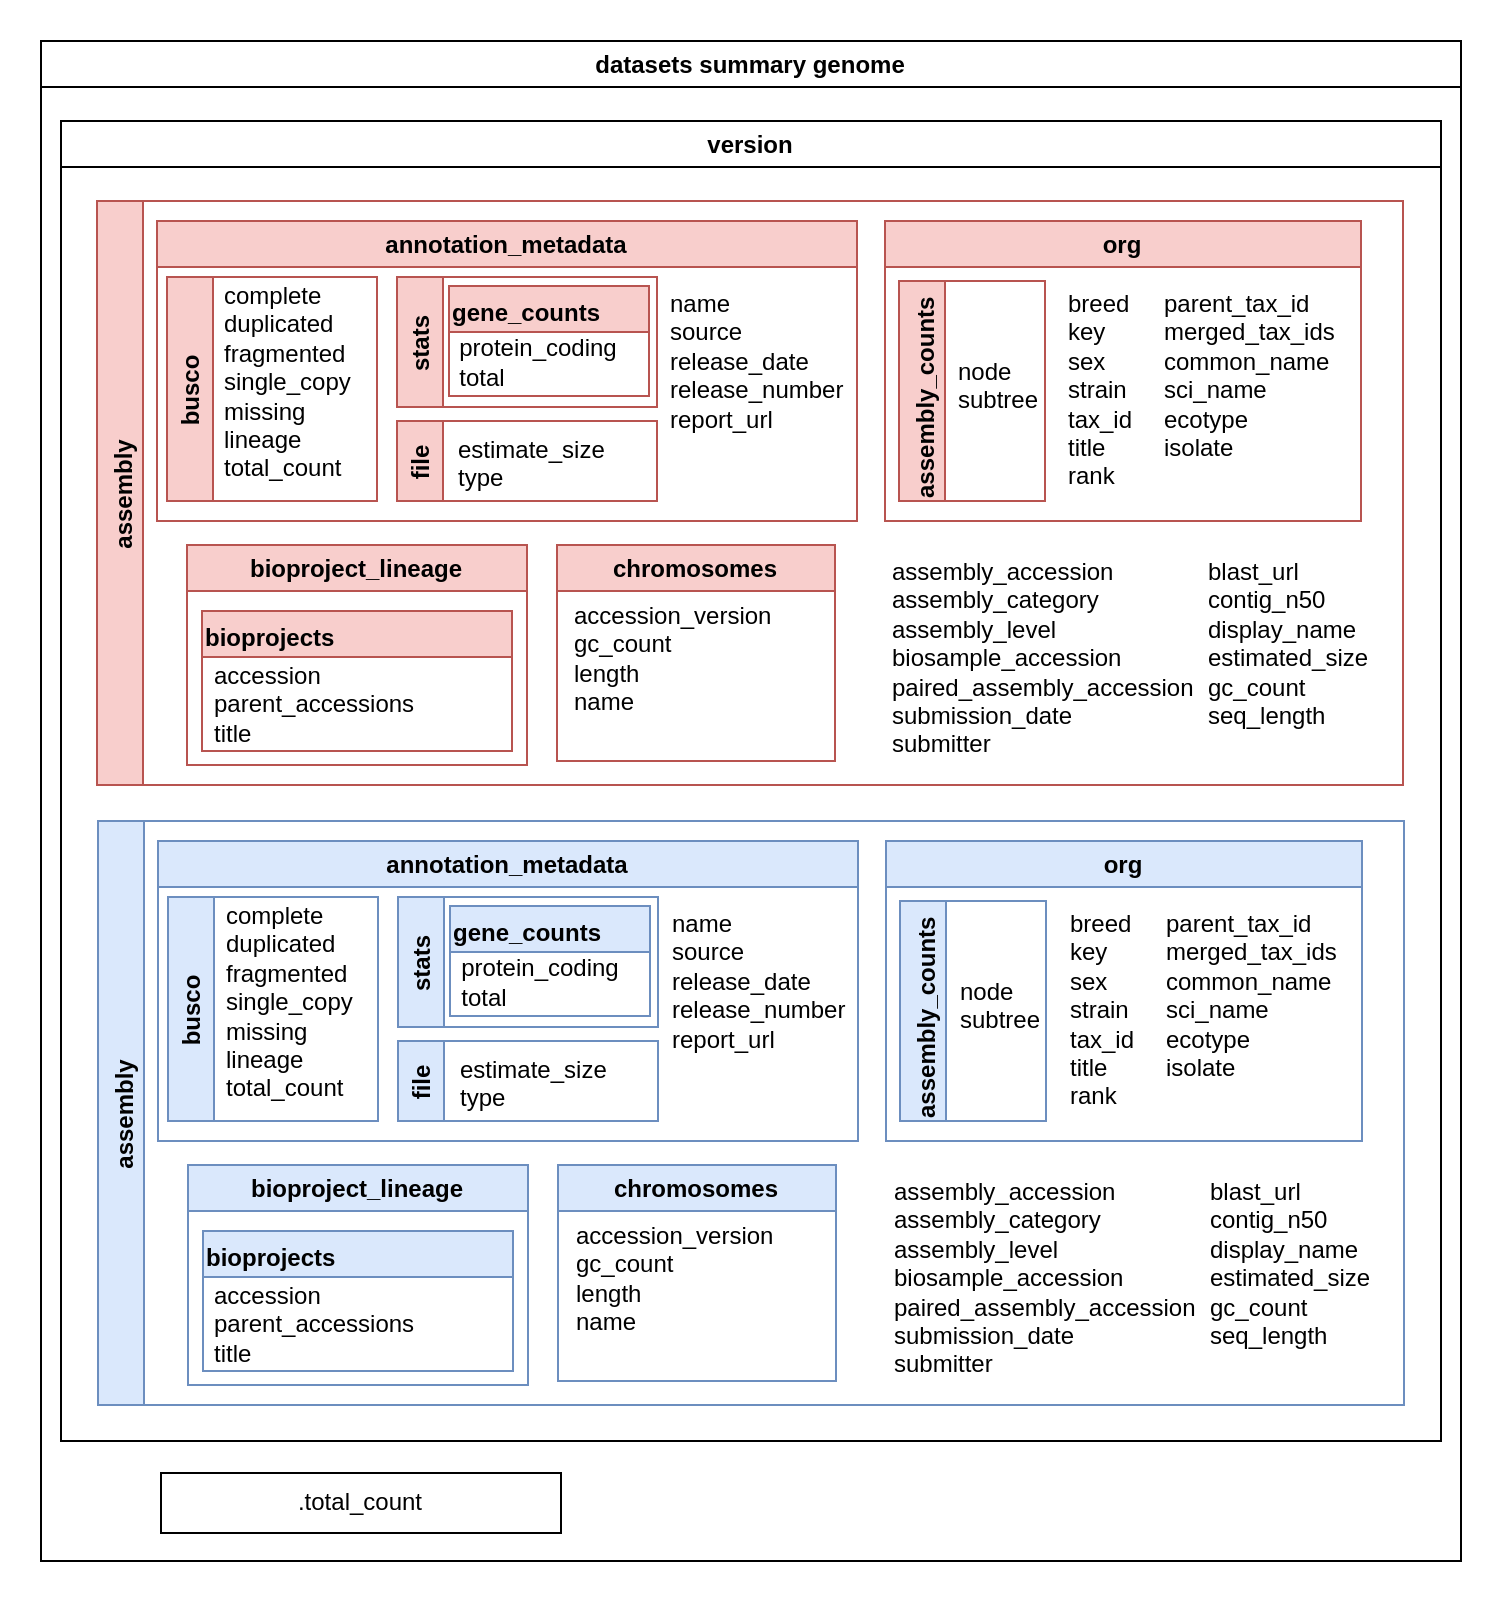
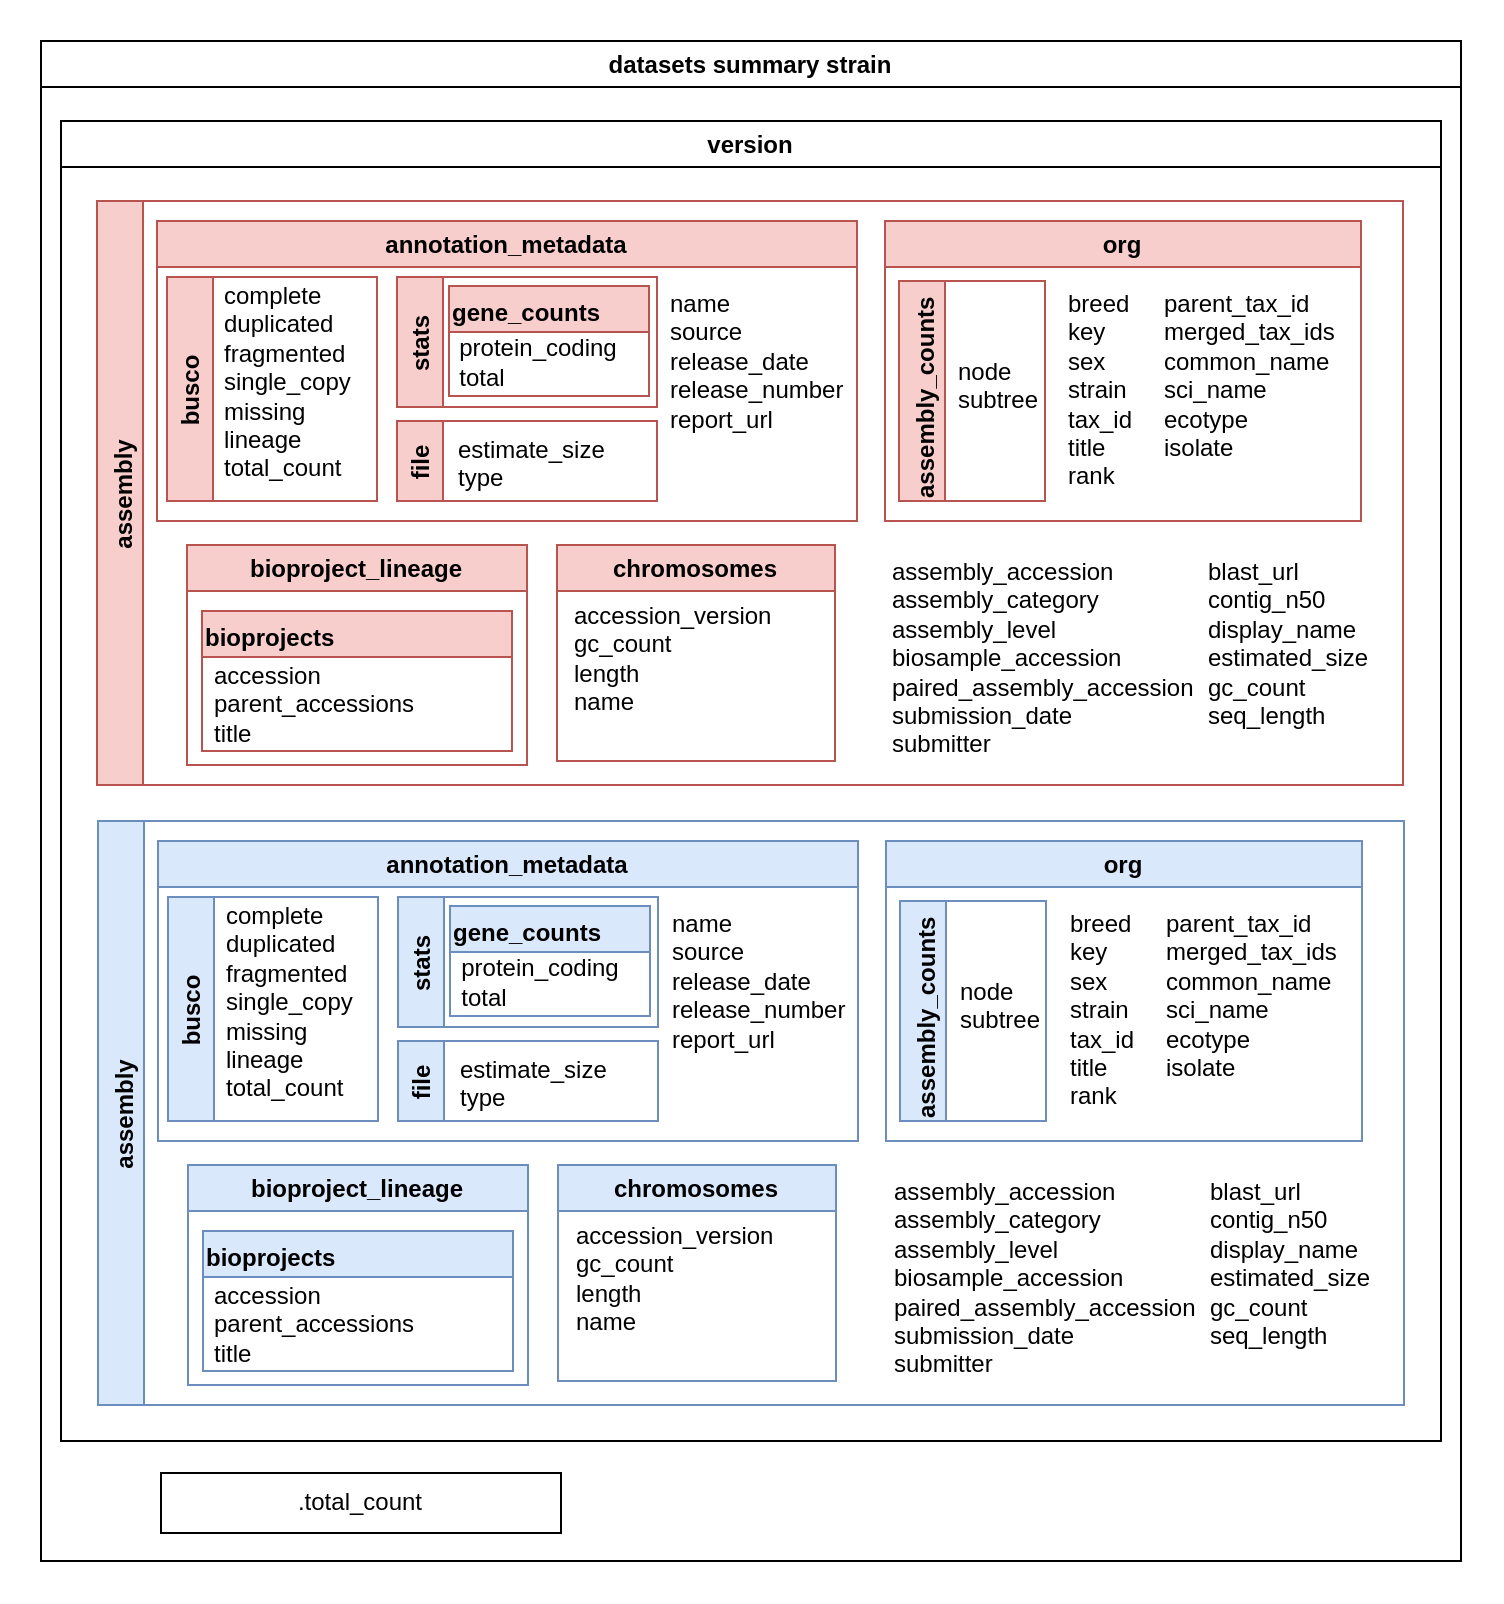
(750, 65) -> (750, 65)
